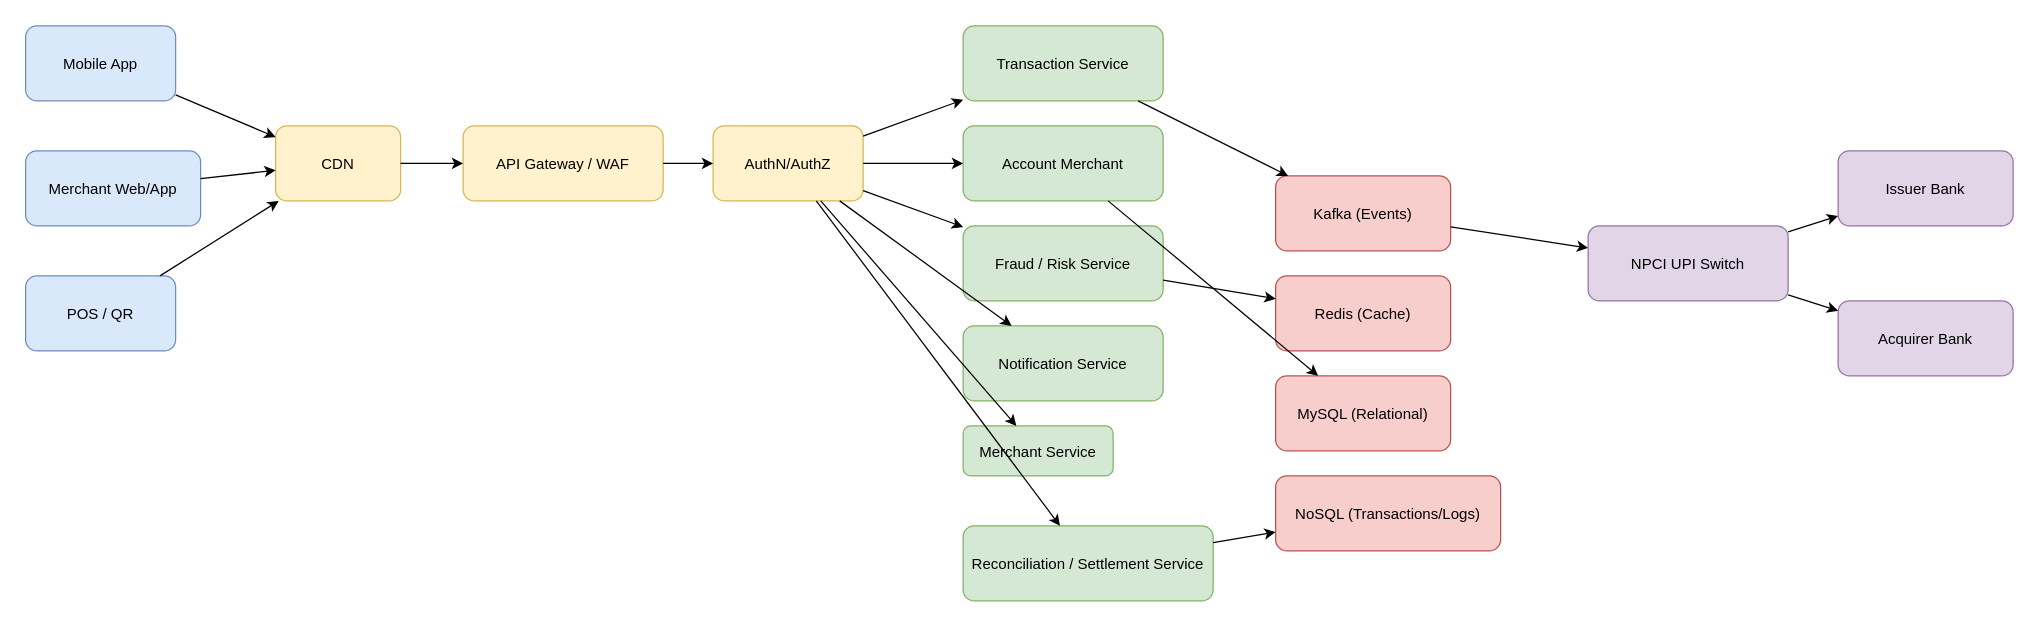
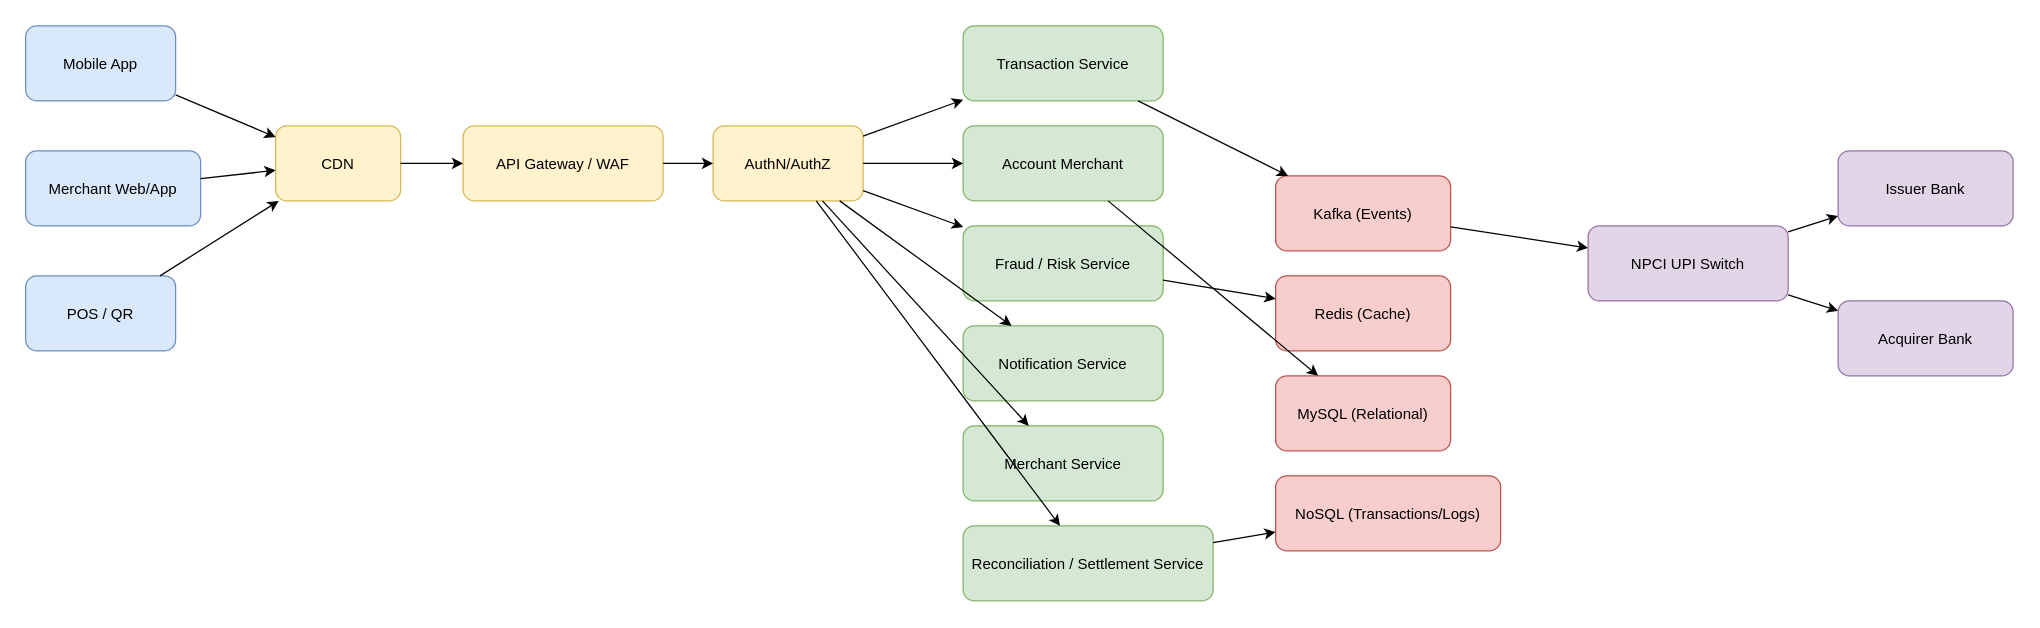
(1038, 451) -> (1063, 463)
